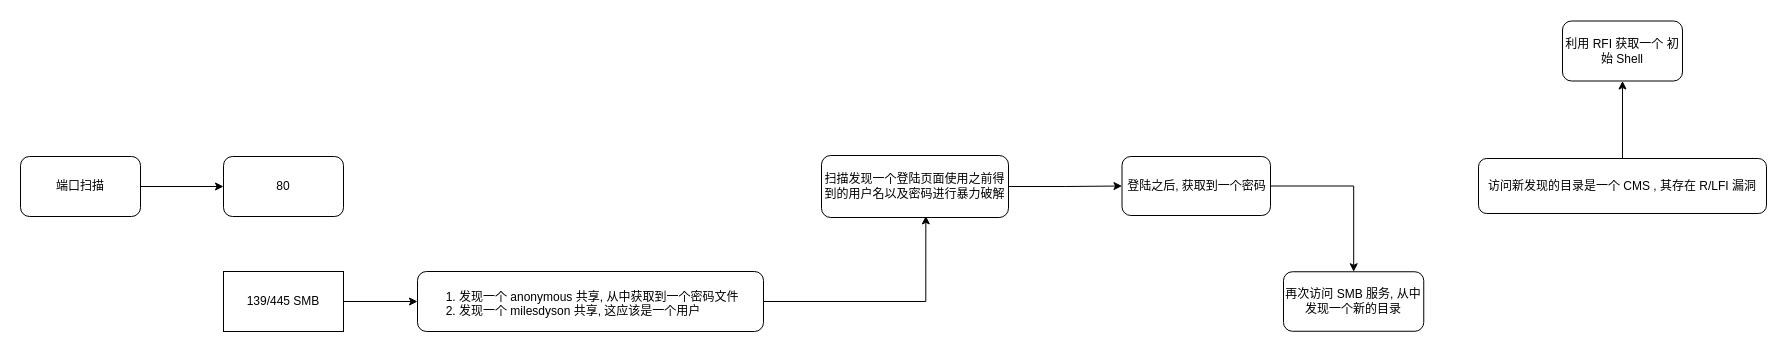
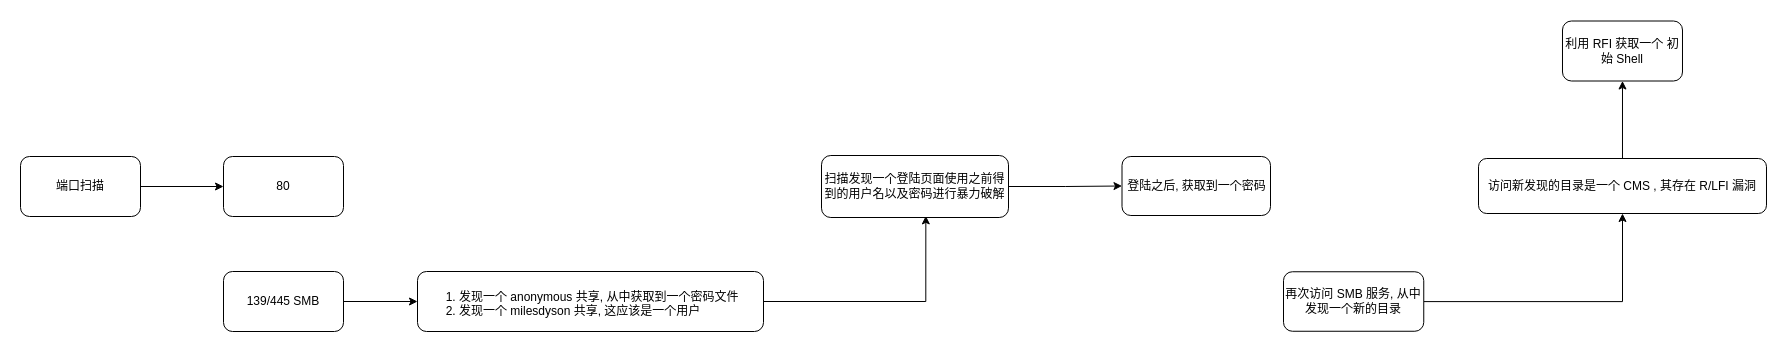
(1352, 186) -> none
(284, 302) -> (284, 302)
none -> (1563, 302)
